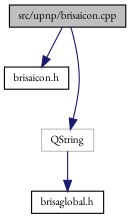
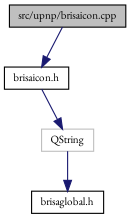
(79, 73) -> (50, 104)
